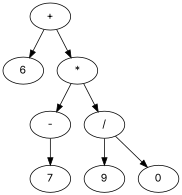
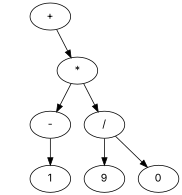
(23, 71) -> none
(50, 179) -> (50, 179)
